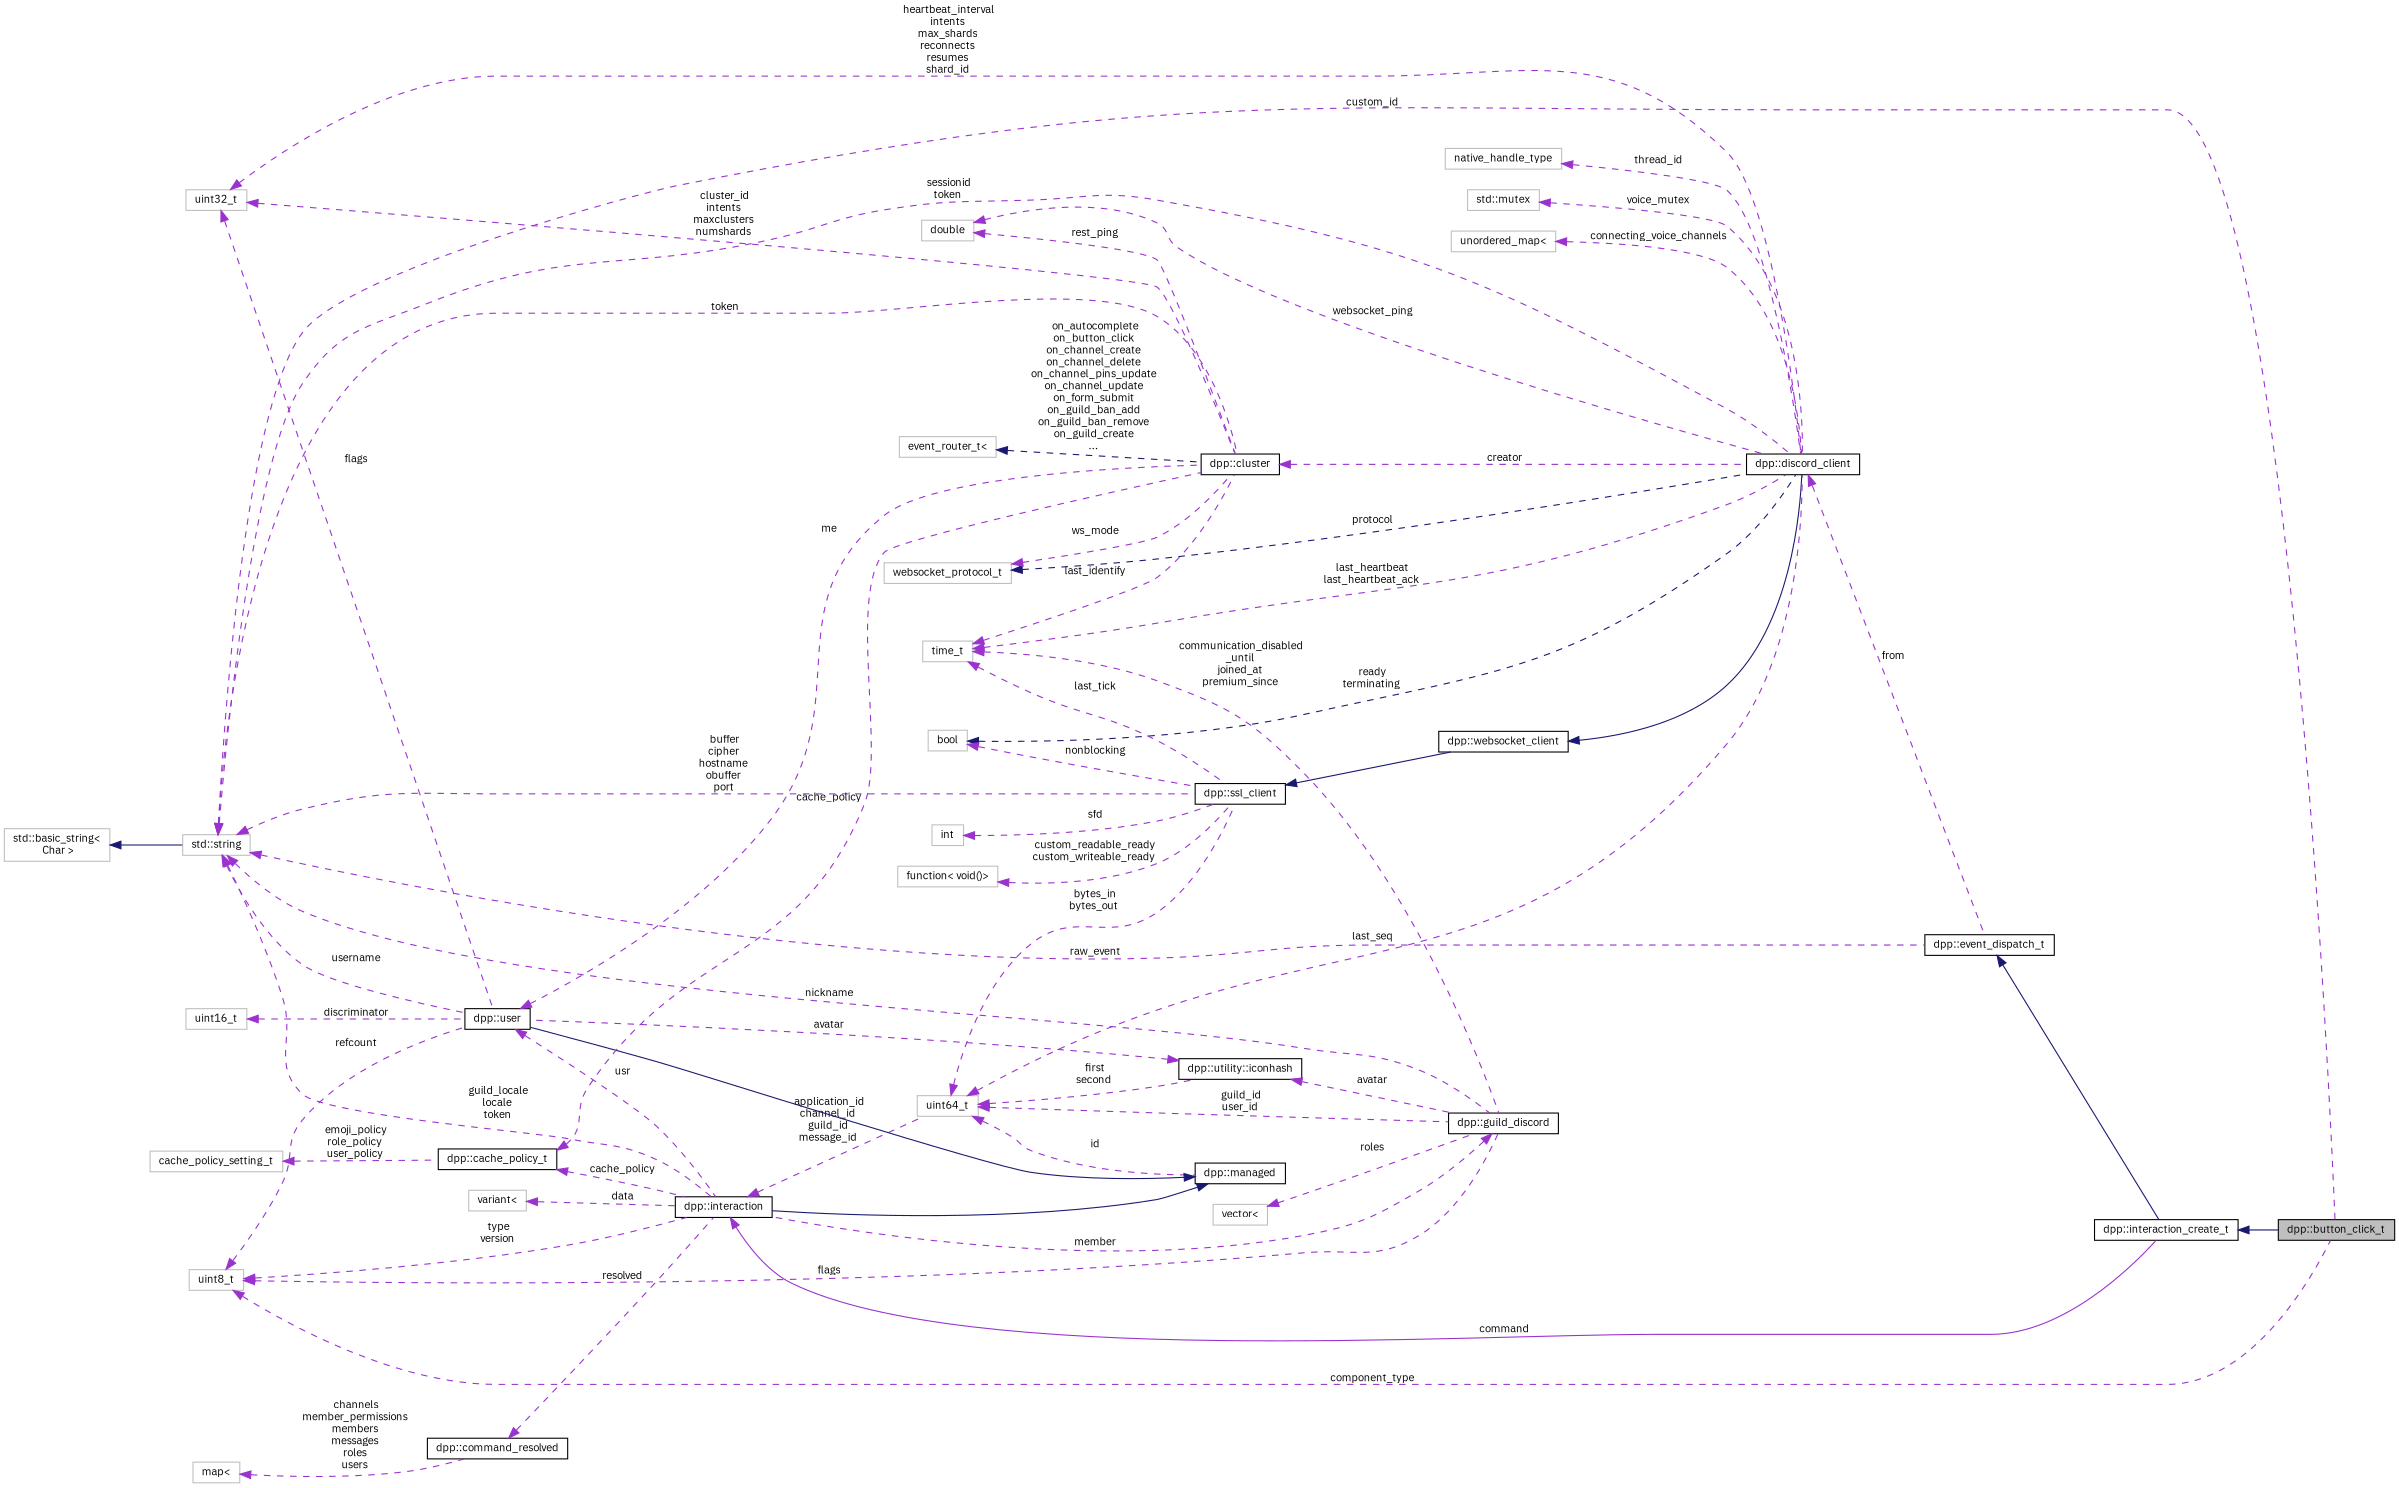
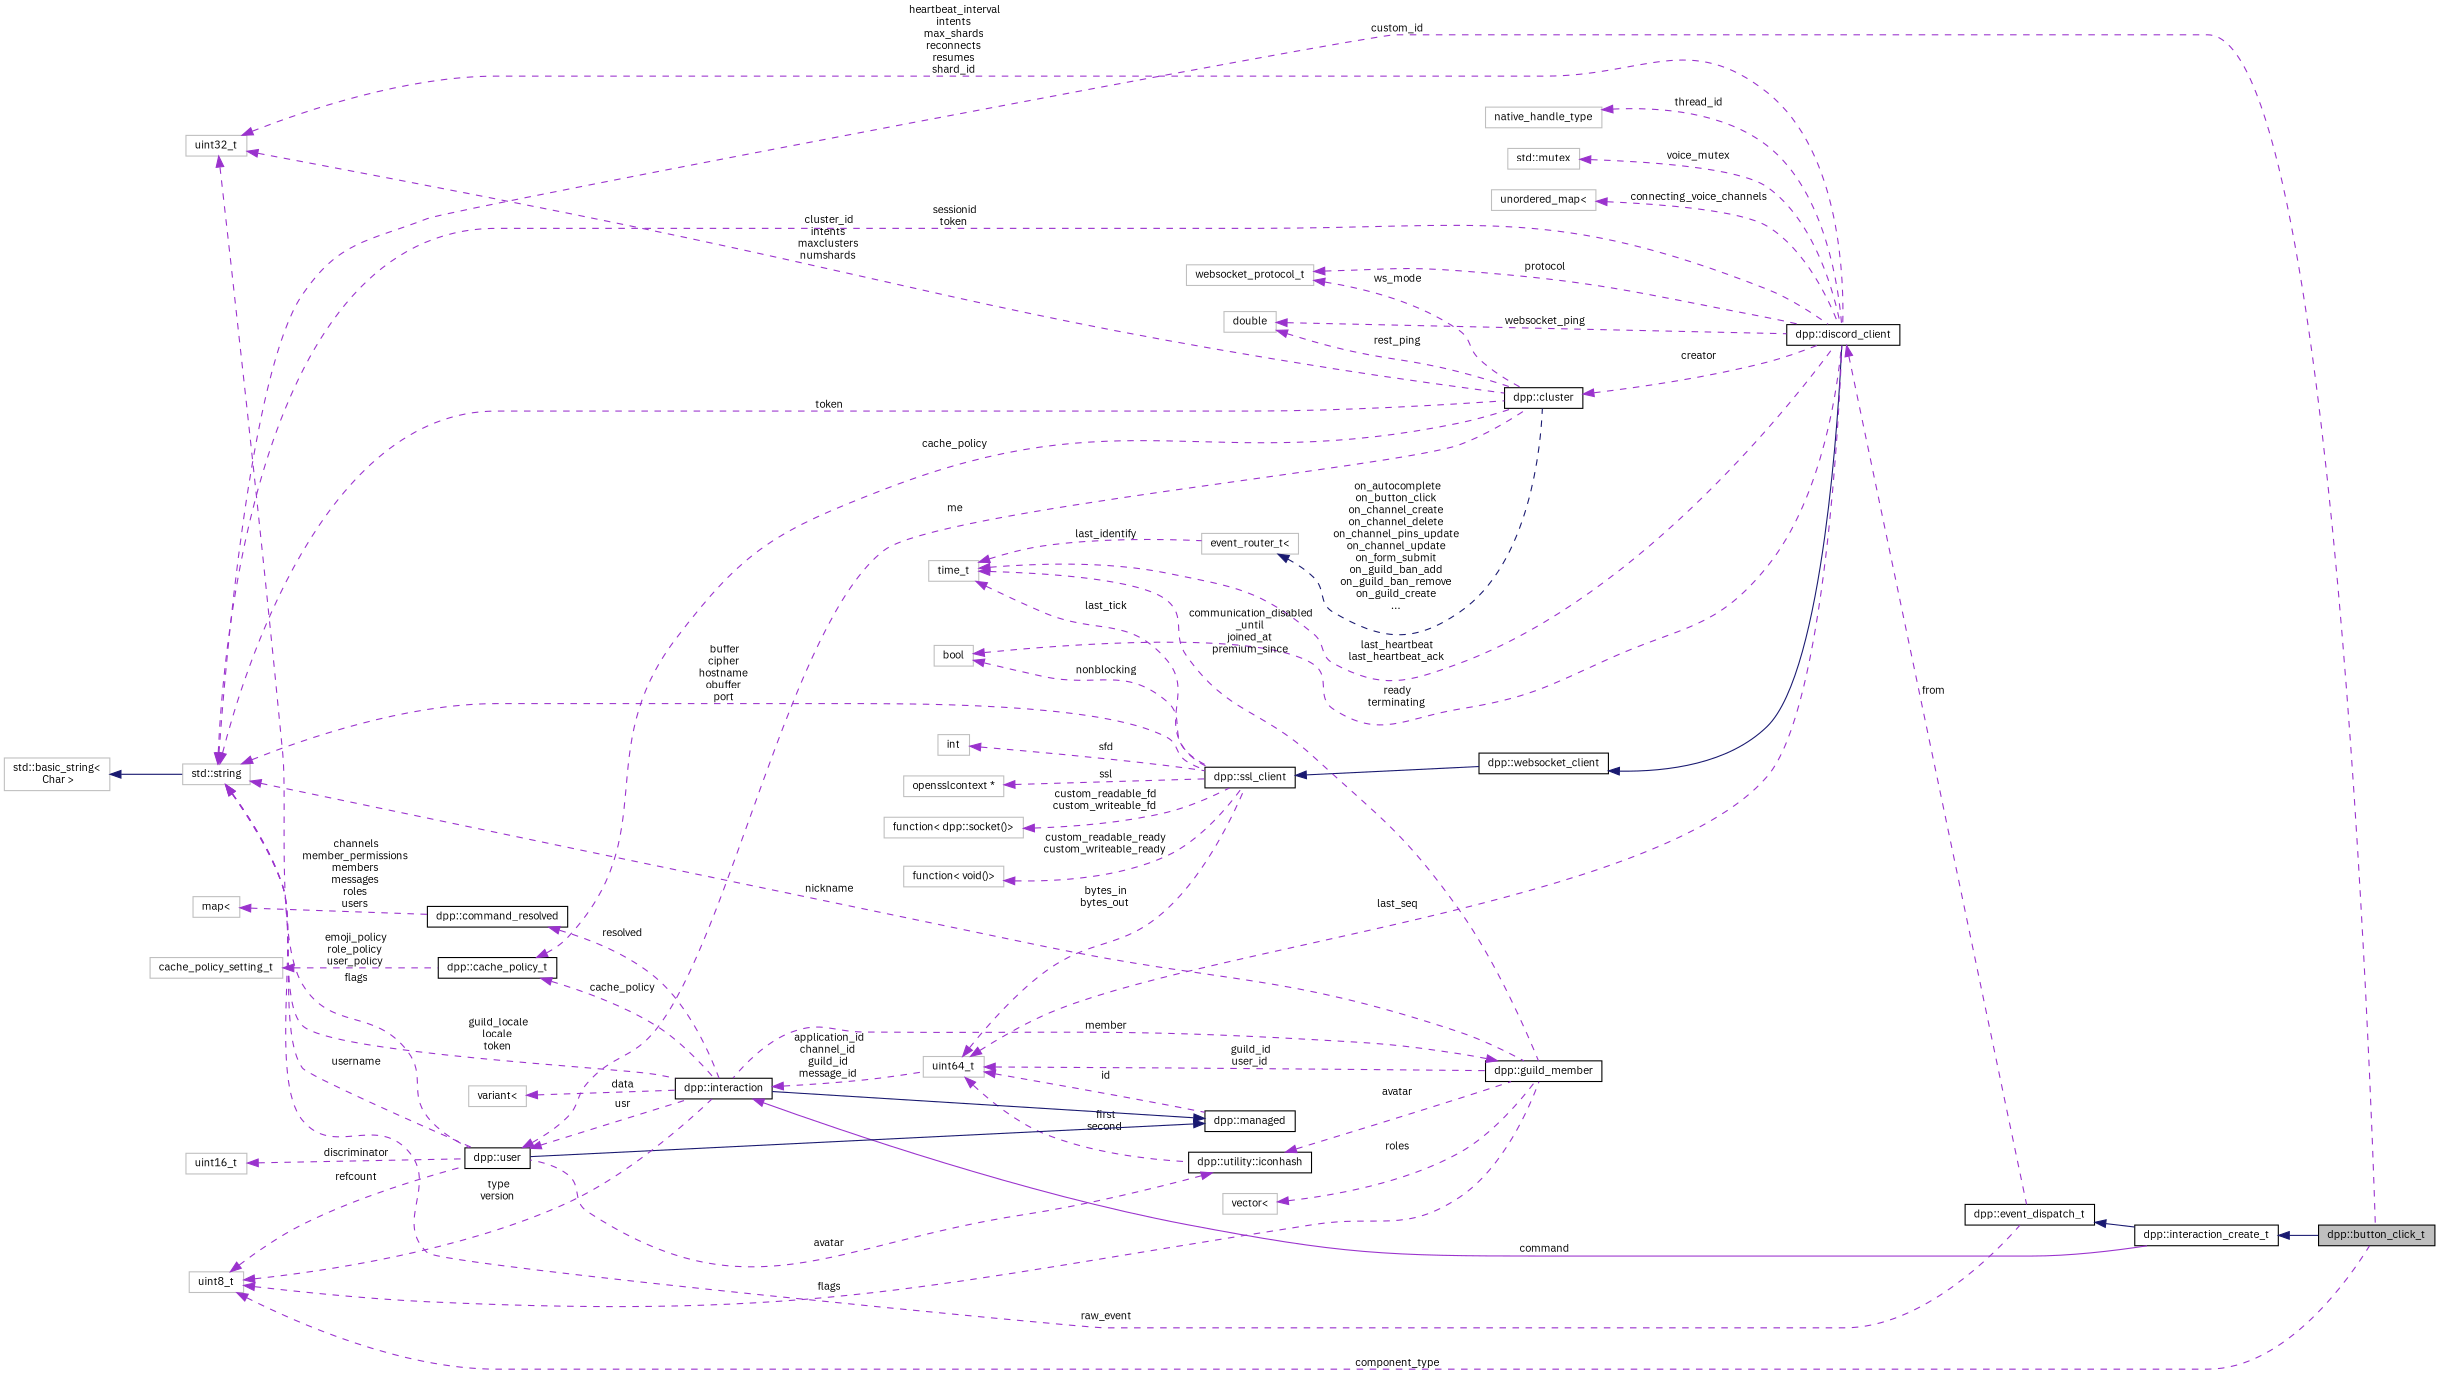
(1385, 530) -> (1564, 281)
(1132, 589) -> (1095, 541)
(1419, 690) -> (1492, 703)
none -> (954, 786)
none -> (954, 828)
(1503, 1123) -> (1544, 1071)
